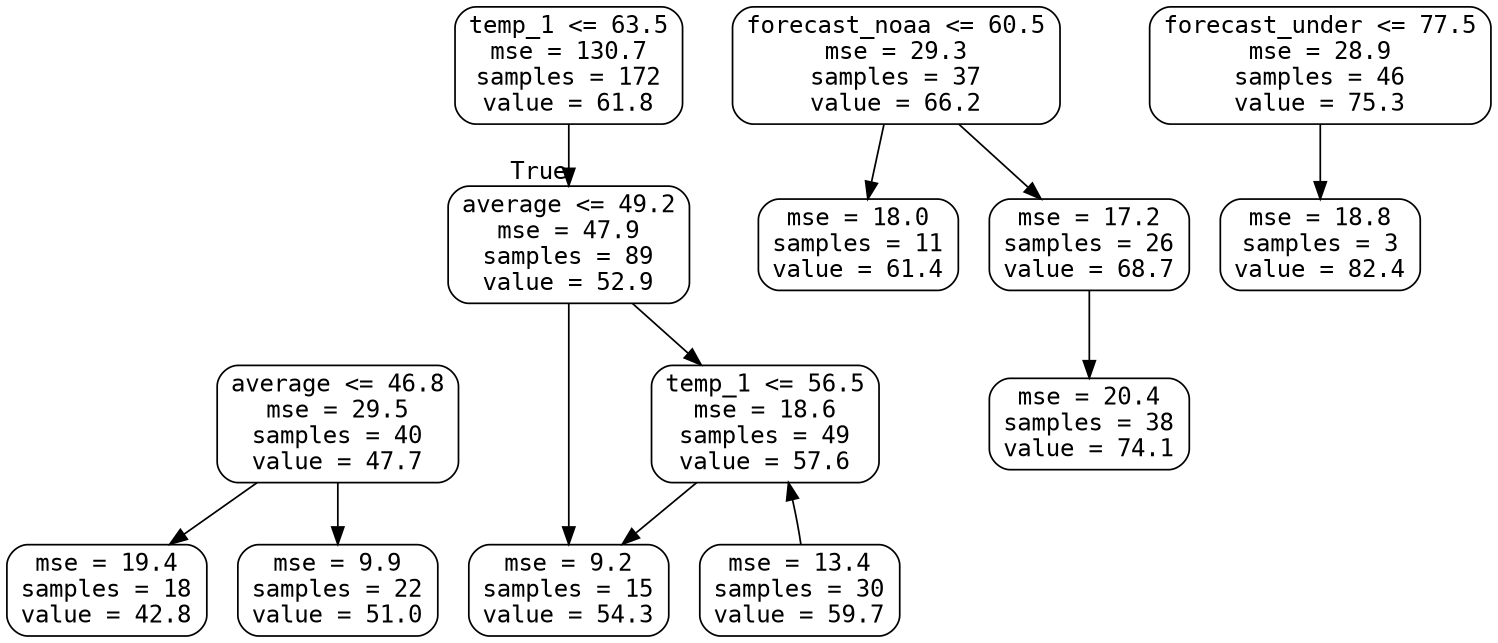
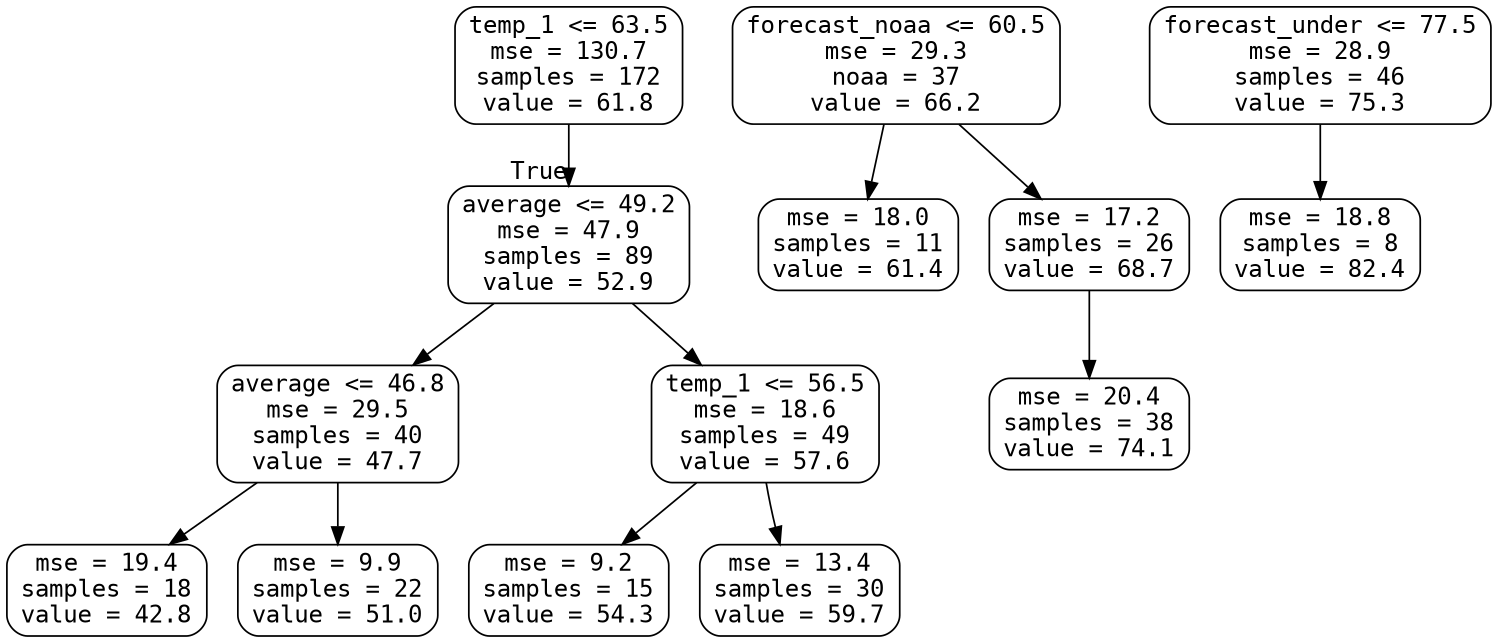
(896, 65) -> (896, 65)
(1320, 245) -> (1320, 245)
(569, 415) -> (461, 329)
(797, 522) -> (770, 505)
